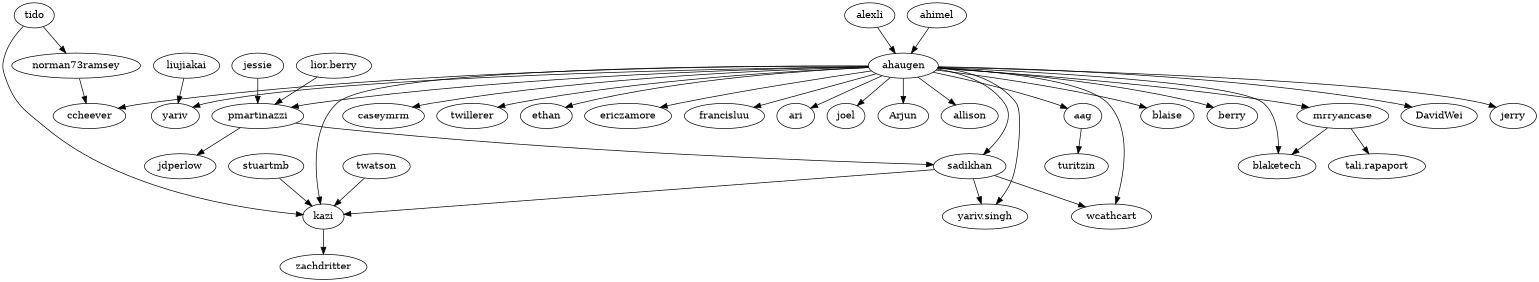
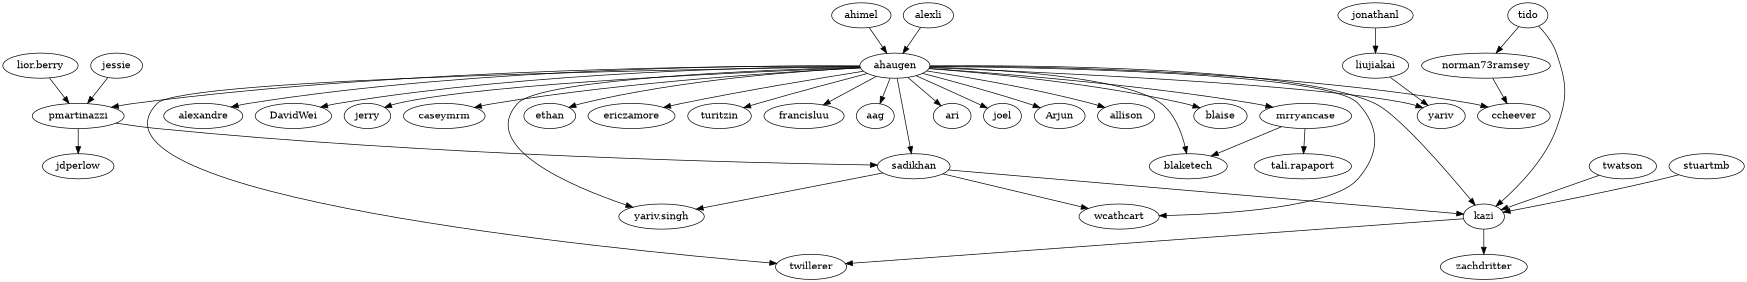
none -> (1375, 15)
(1232, 116) -> (203, 116)
(1080, 137) -> (809, 89)
none -> (1158, 241)
